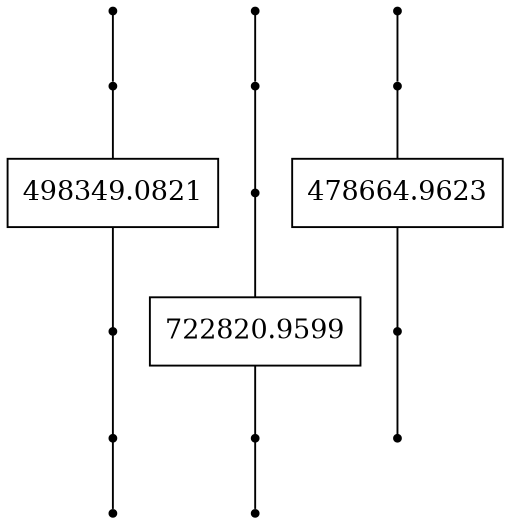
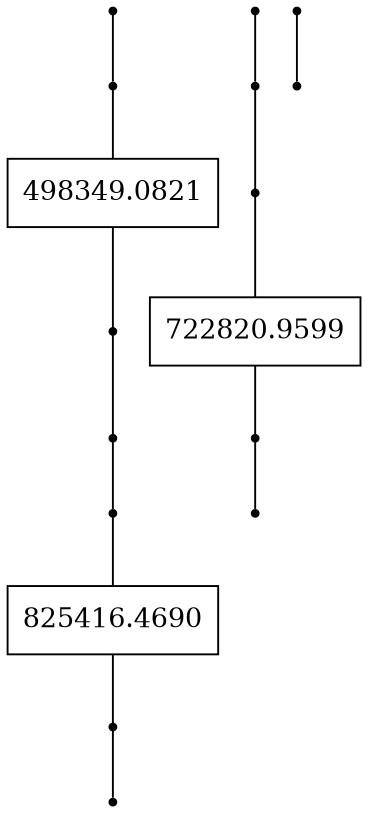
(397, 193) -> none
none -> (113, 620)
